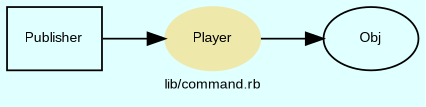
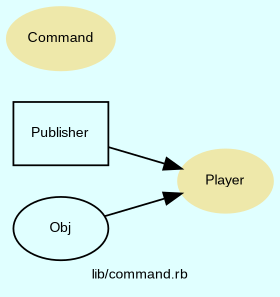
none -> (61, 39)
(283, 39) -> (135, 207)
